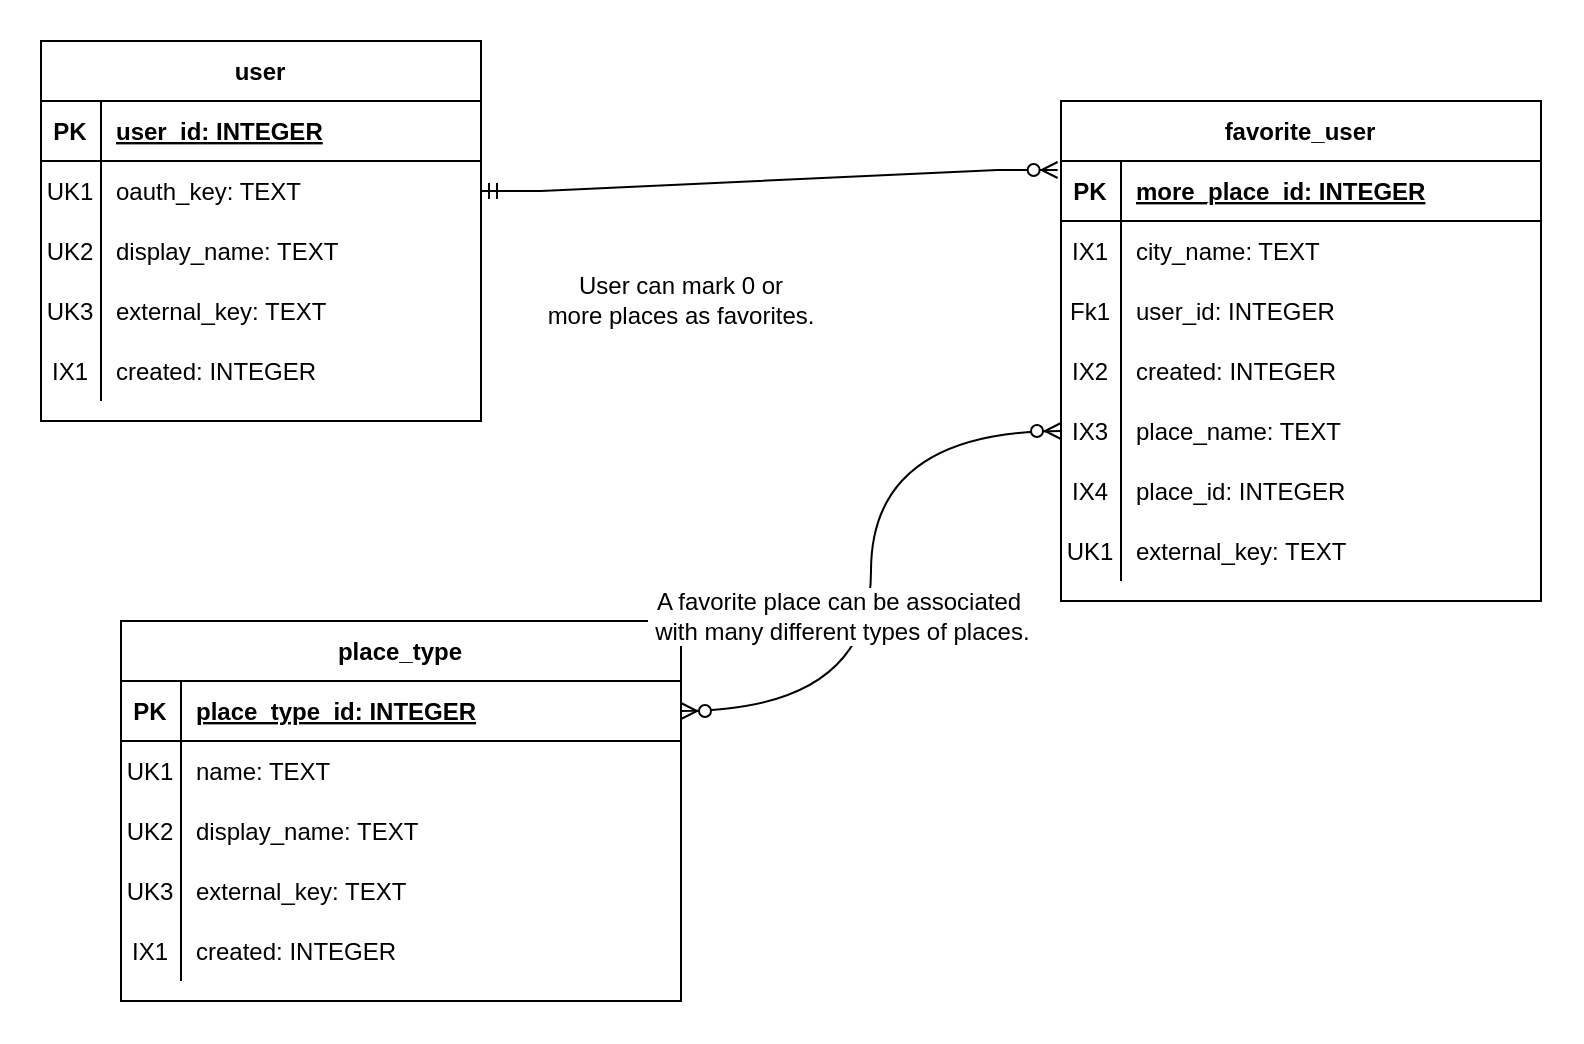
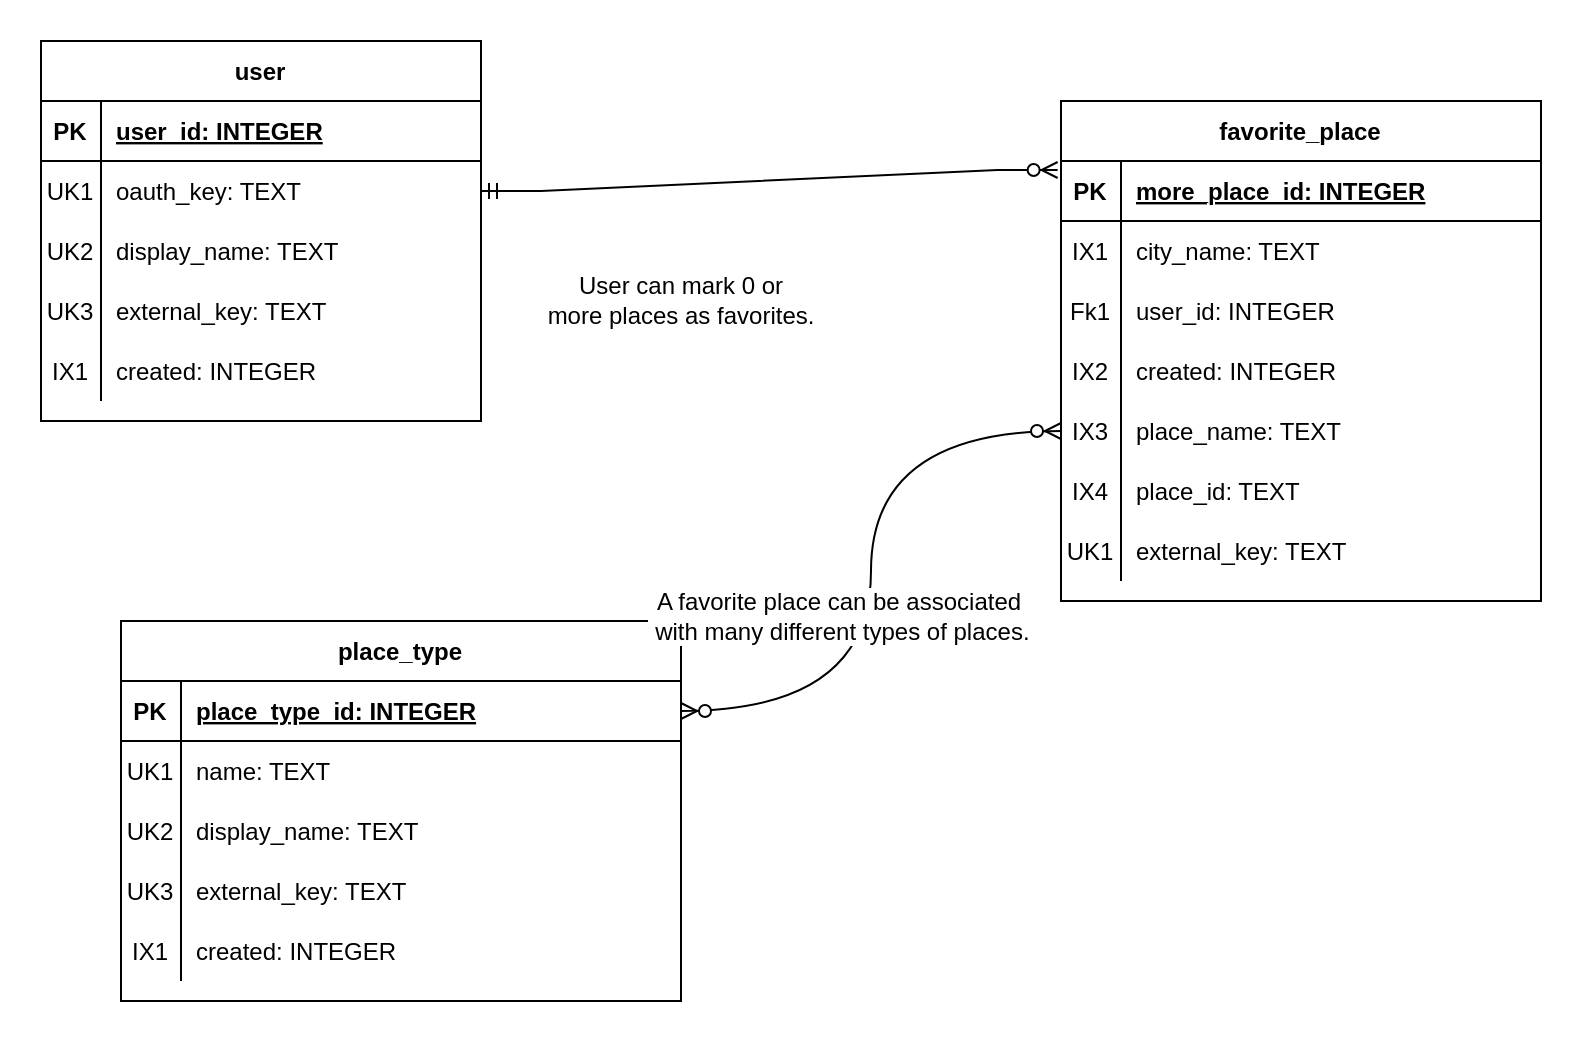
(1300, 132) -> (1300, 132)
(1238, 492) -> (1218, 492)
